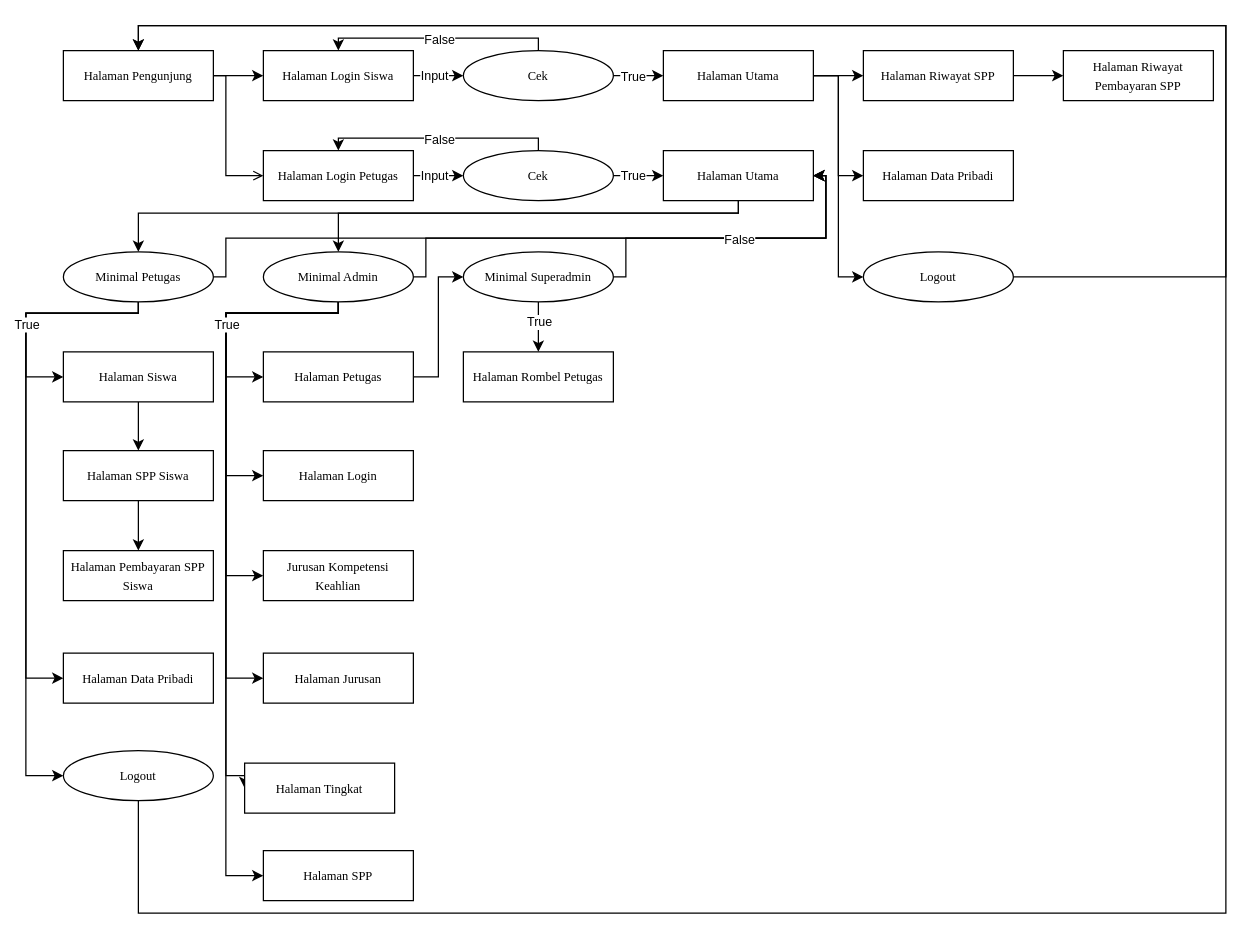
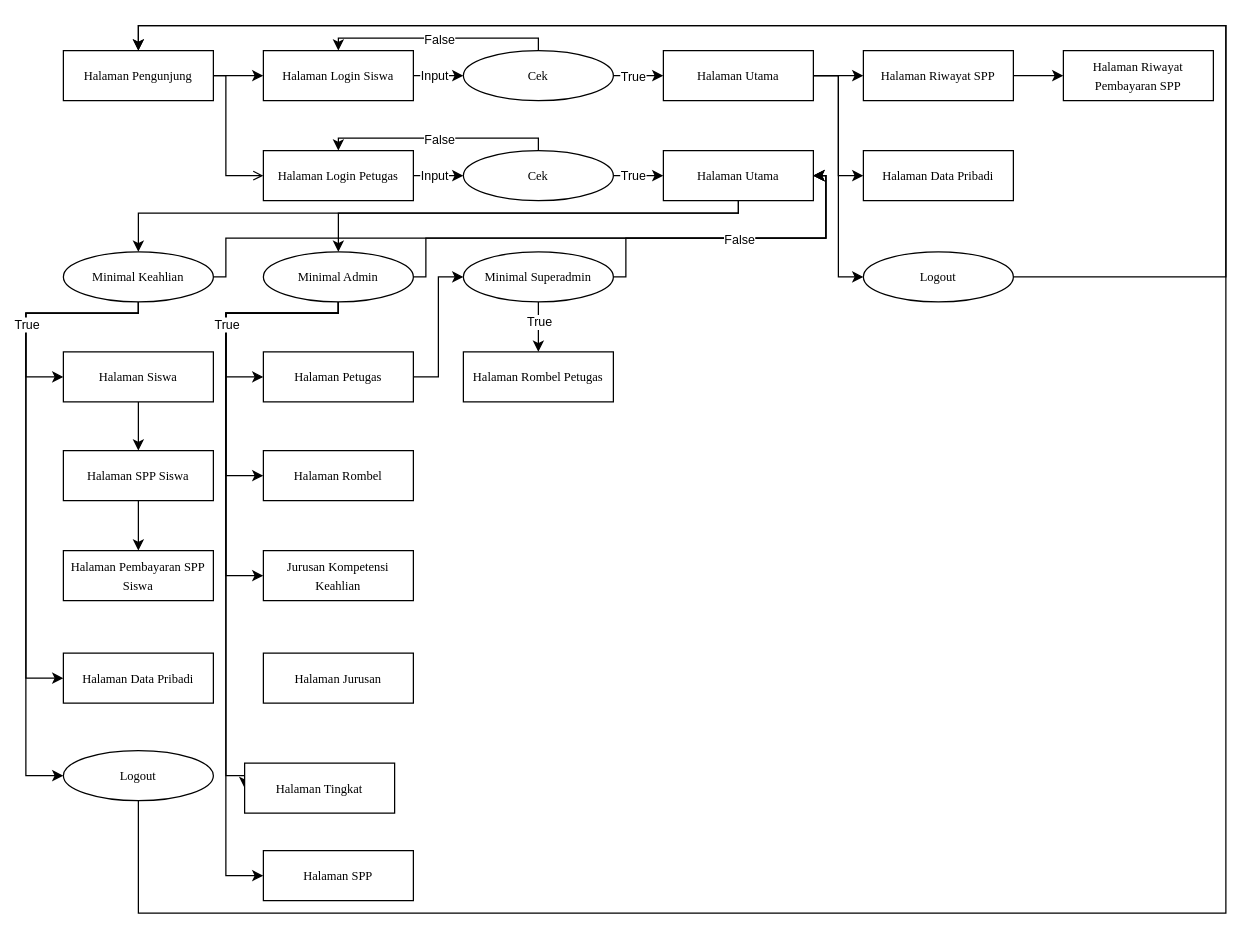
(138, 277) -> (138, 277)
(338, 476) -> (338, 476)
(241, 678) -> none
